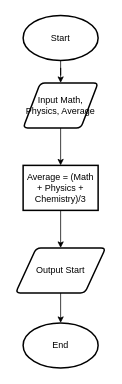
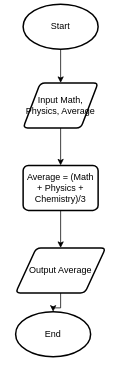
(60, 38) -> (60, 27)
(60, 188) -> (60, 188)
(60, 270) -> (60, 270)
(60, 345) -> (53, 334)
